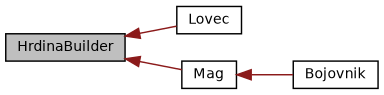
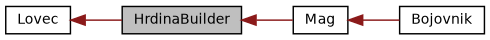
(158, 30) -> (104, 20)
